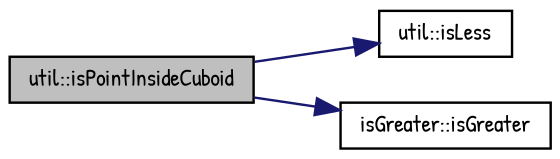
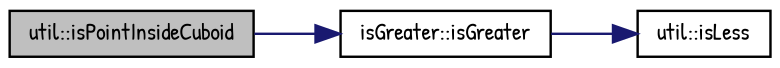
(305, 54) -> (582, 34)
